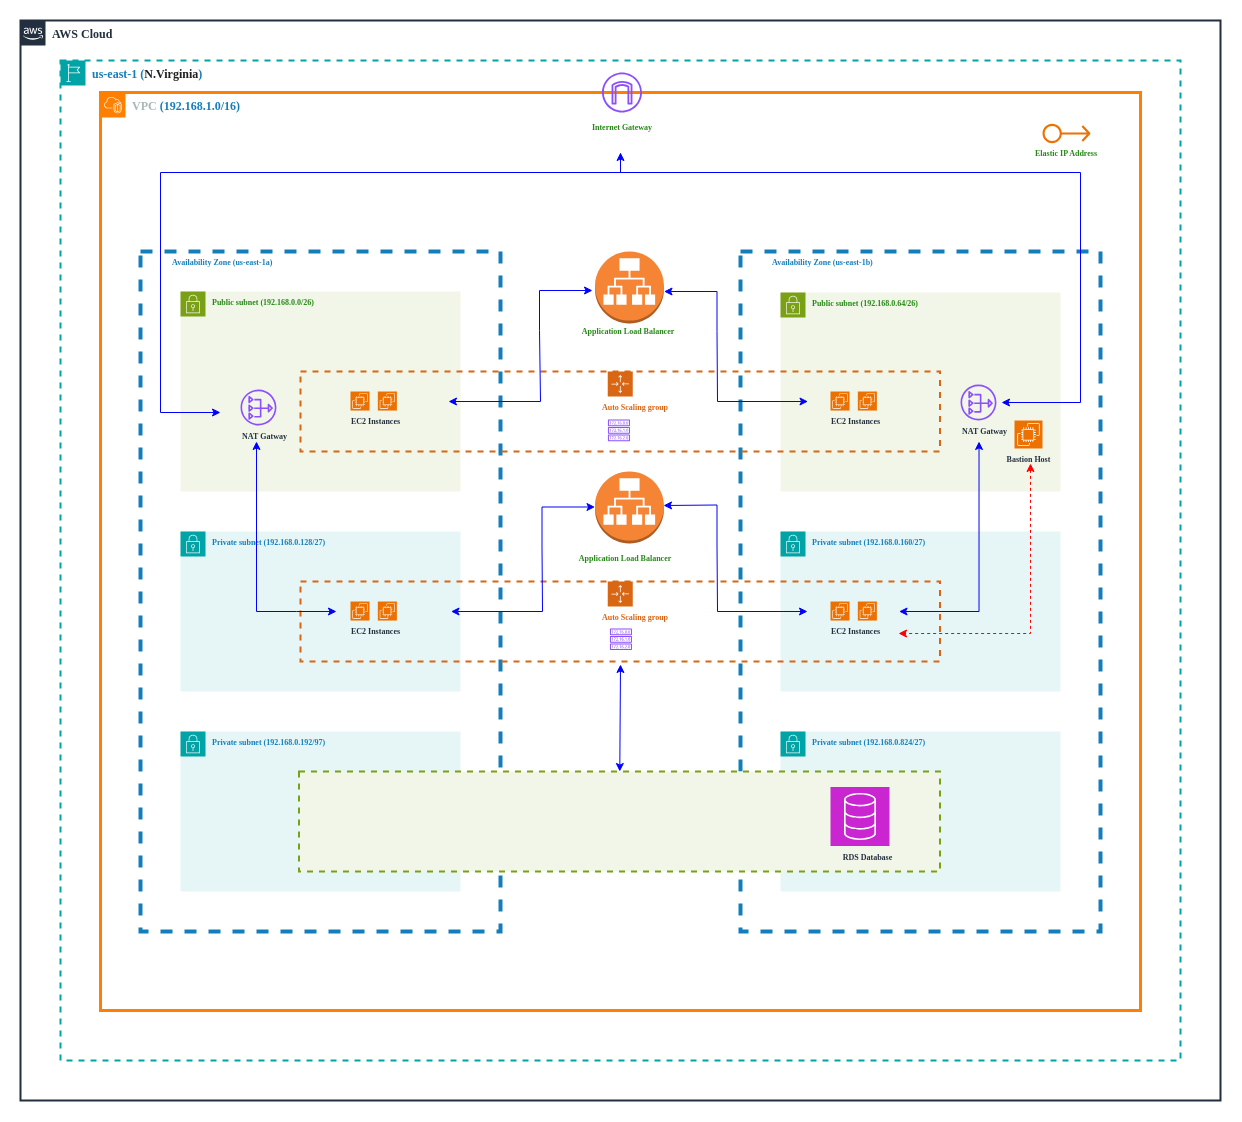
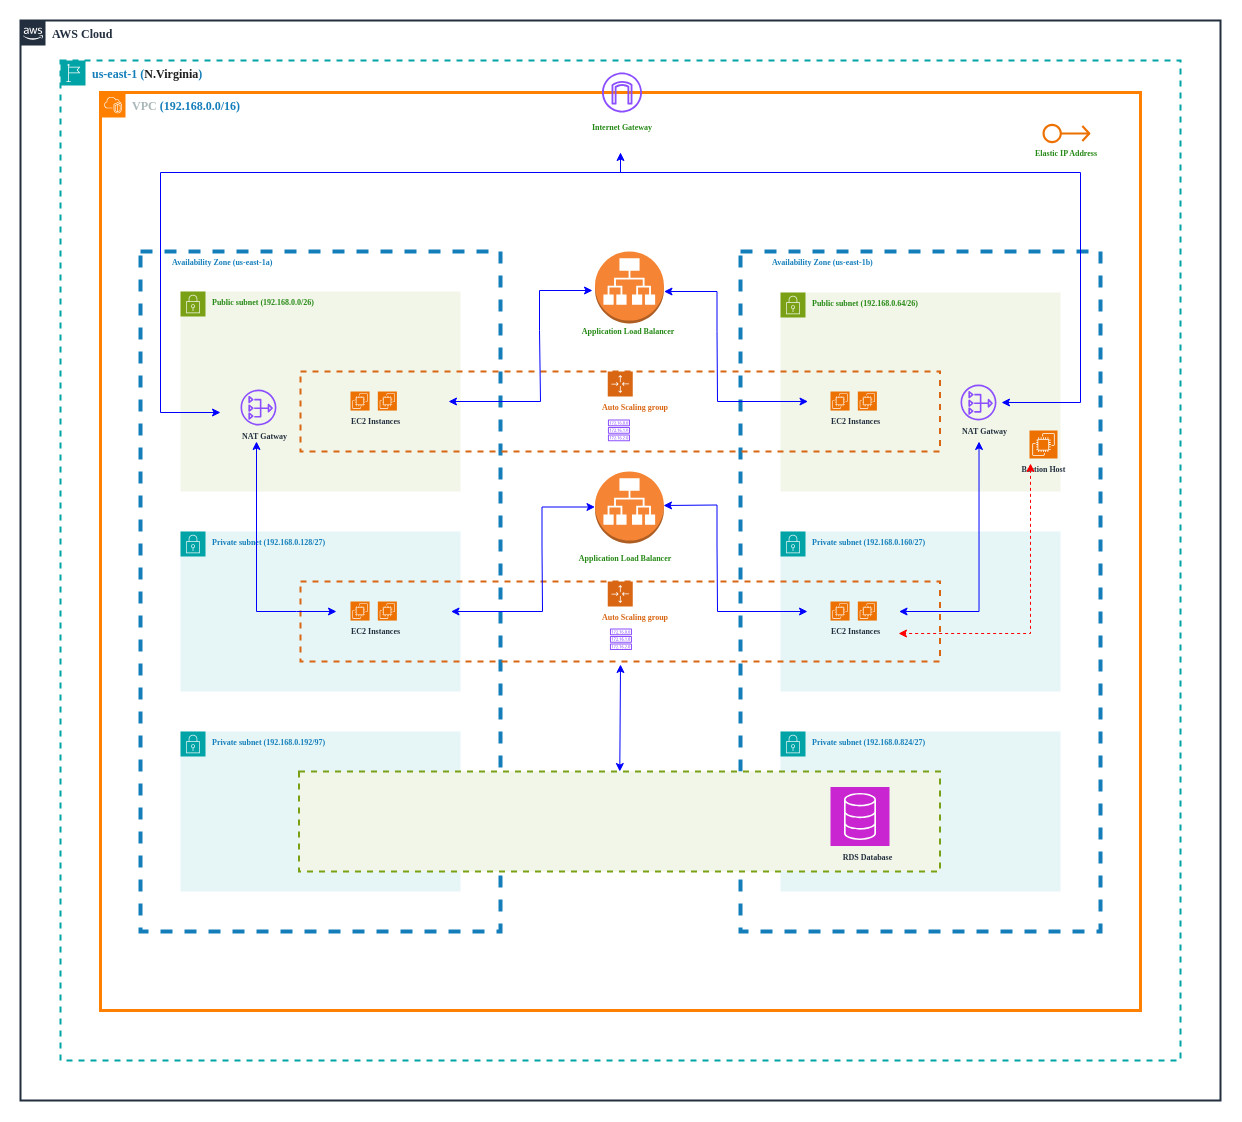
(195, 107) -> (195, 107)
(1029, 435) -> (1044, 445)
